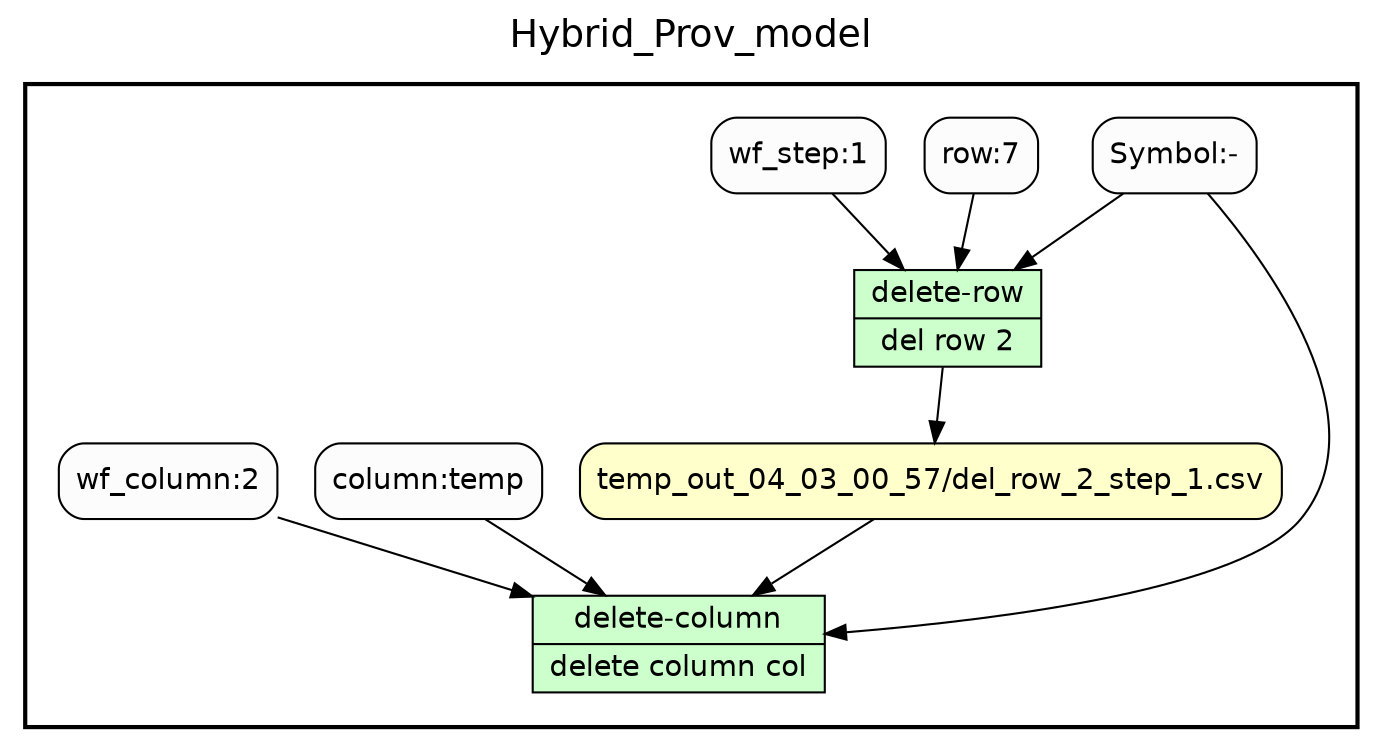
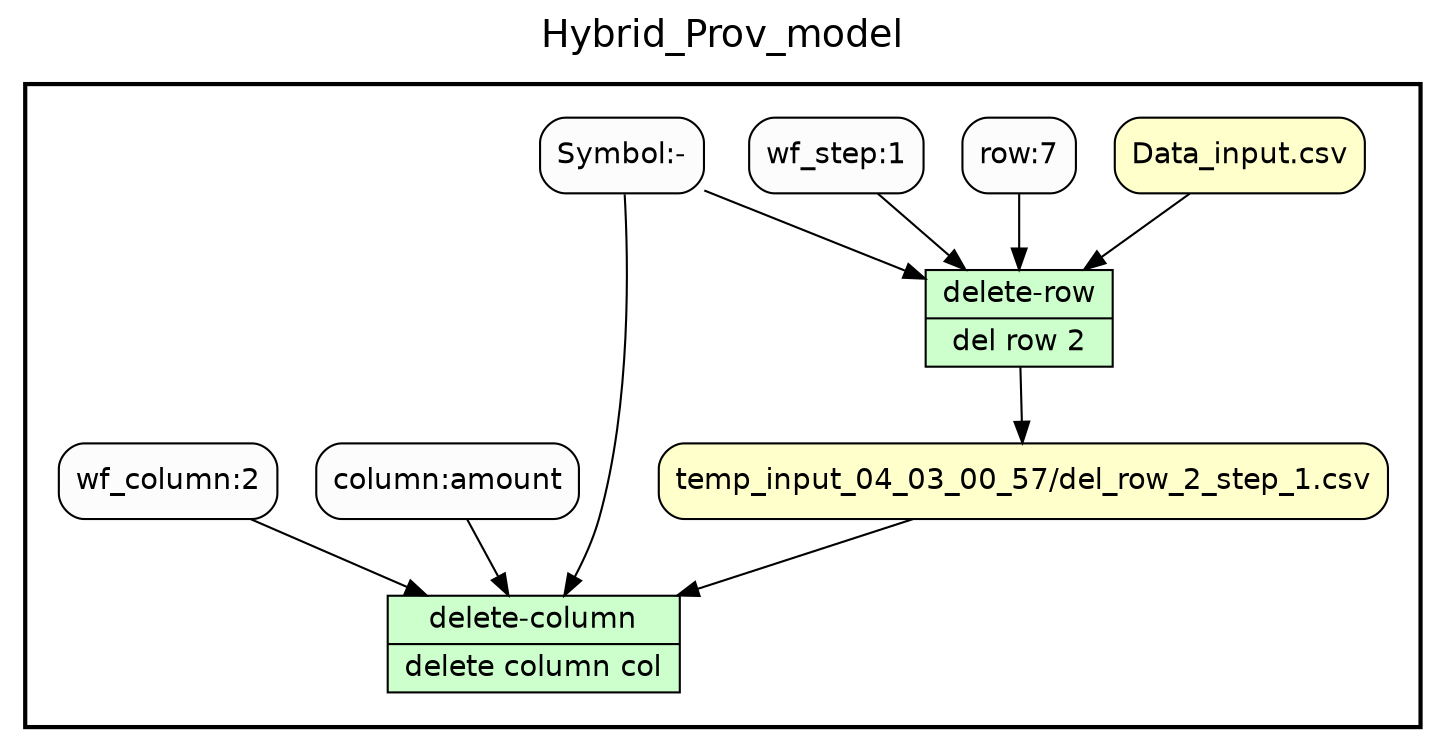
none -> (1240, 156)
(429, 481) -> (448, 481)
(931, 481) -> (1023, 481)
